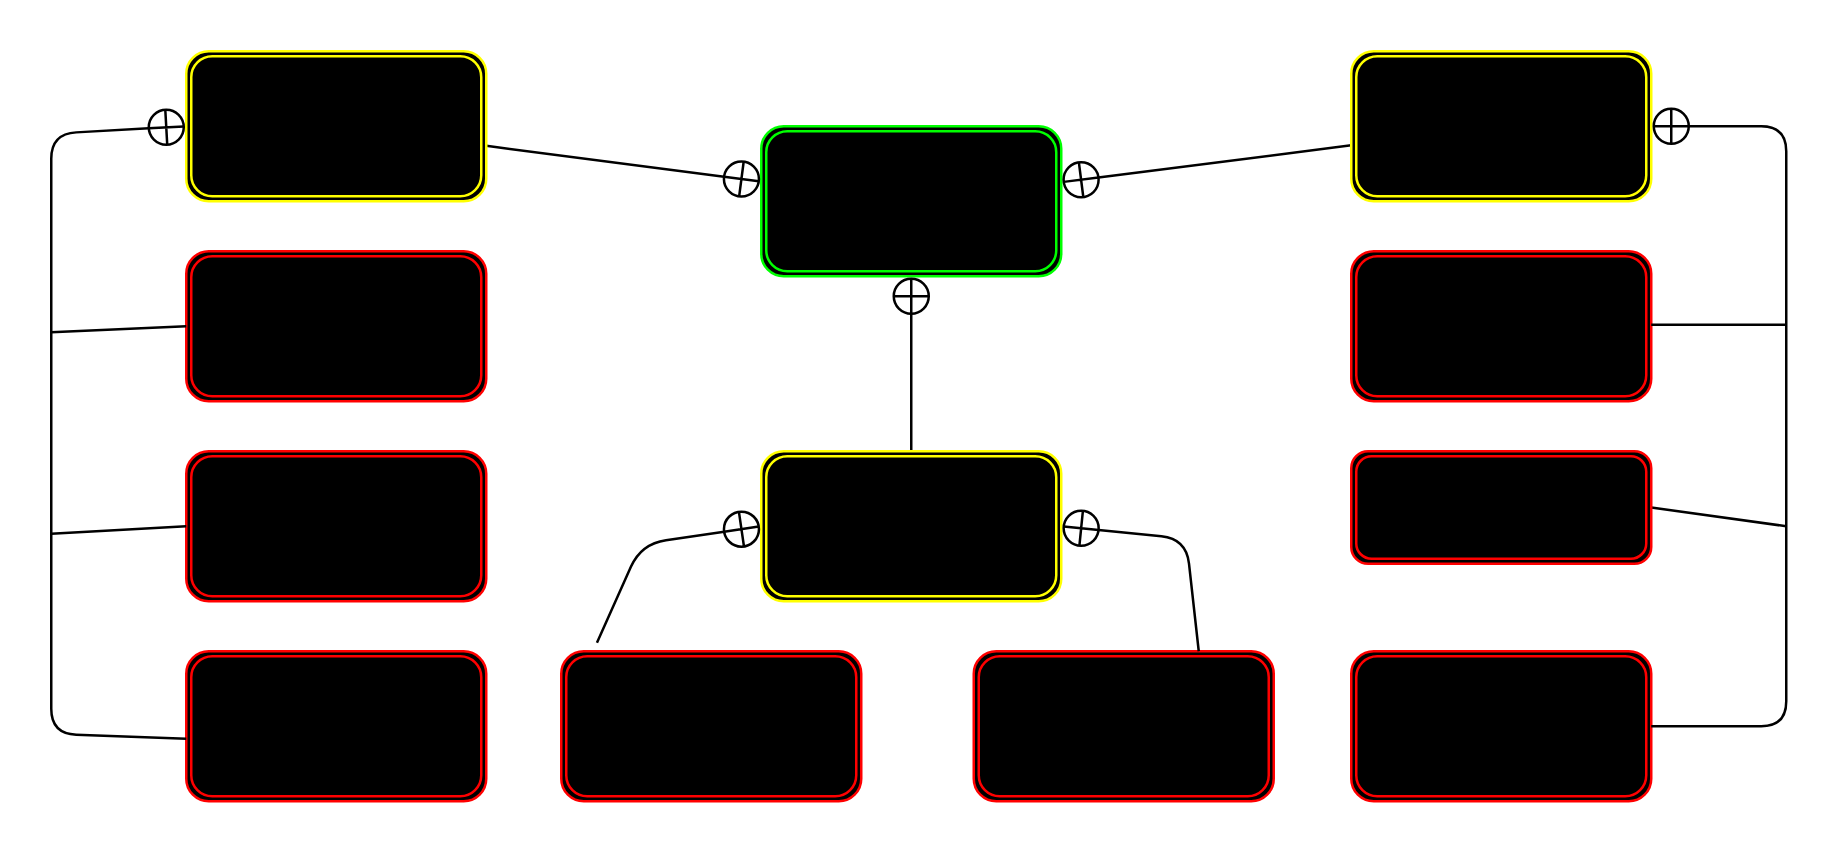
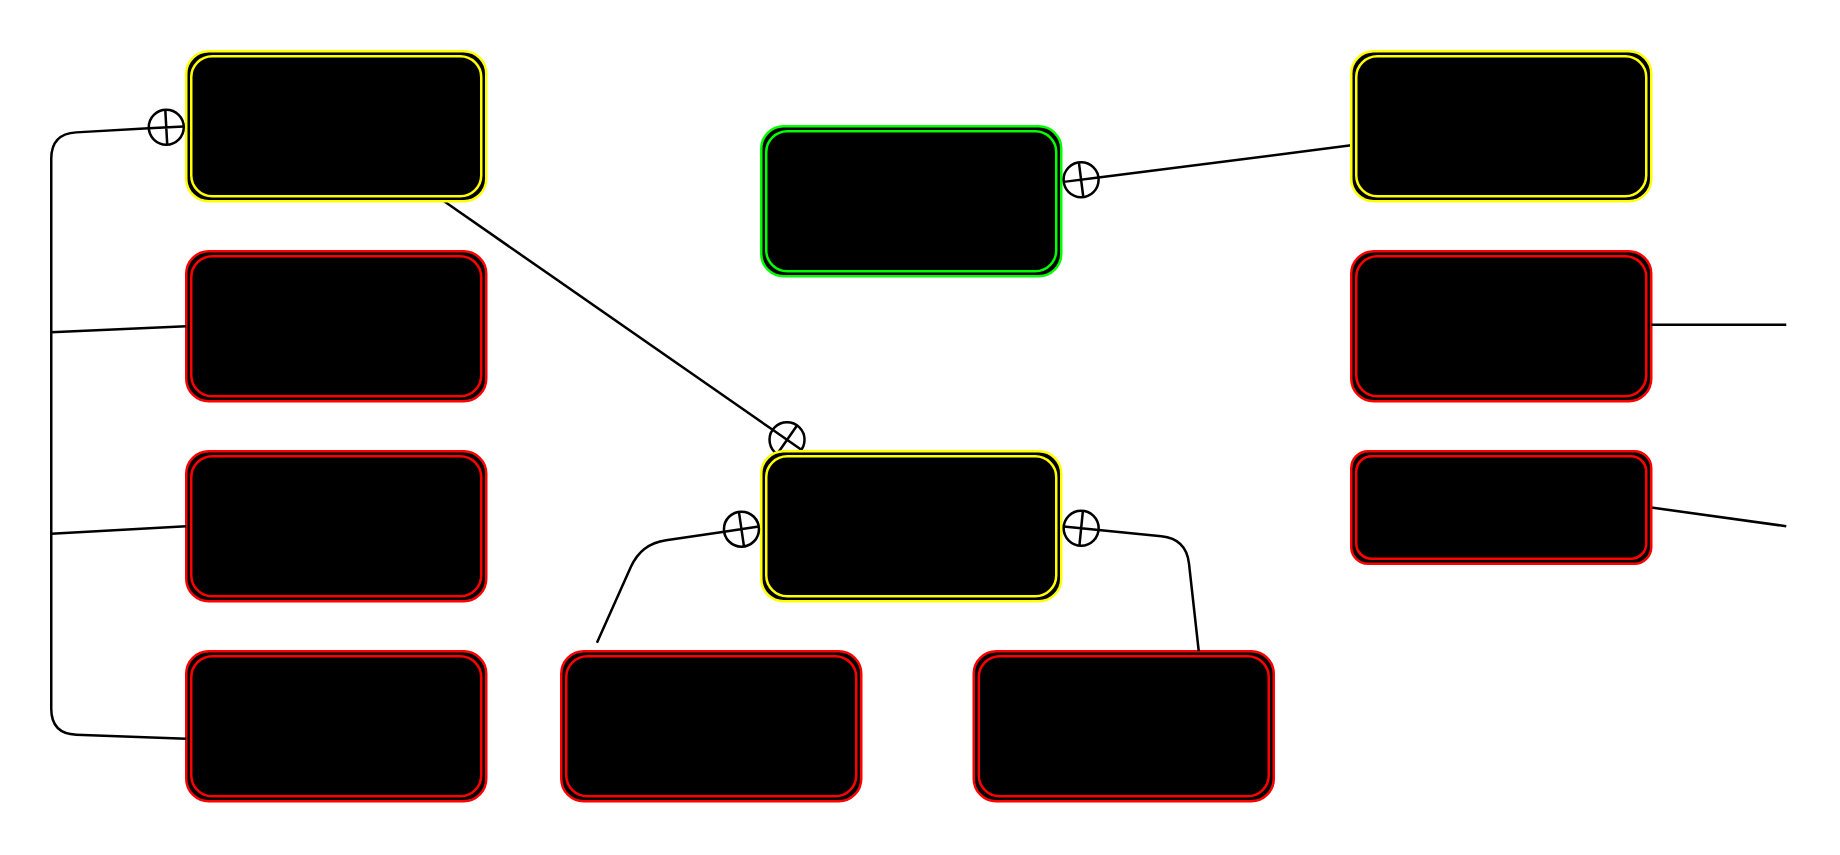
(605, 161) -> (608, 316)
(911, 383) -> none
(1786, 688) -> none
(1501, 726) -> none
